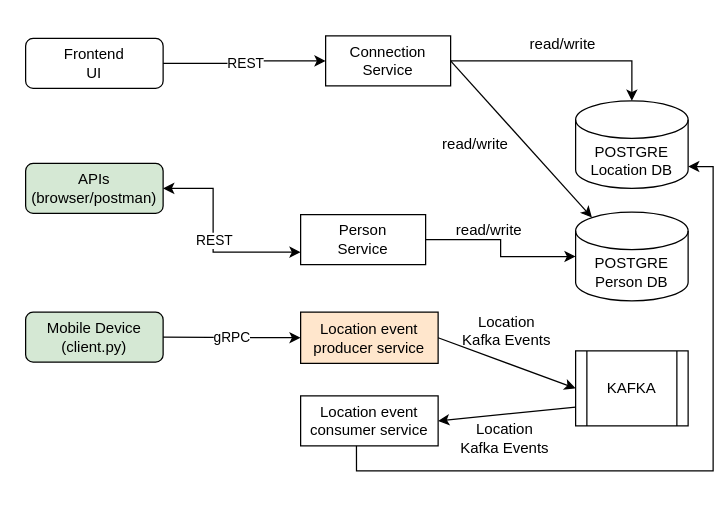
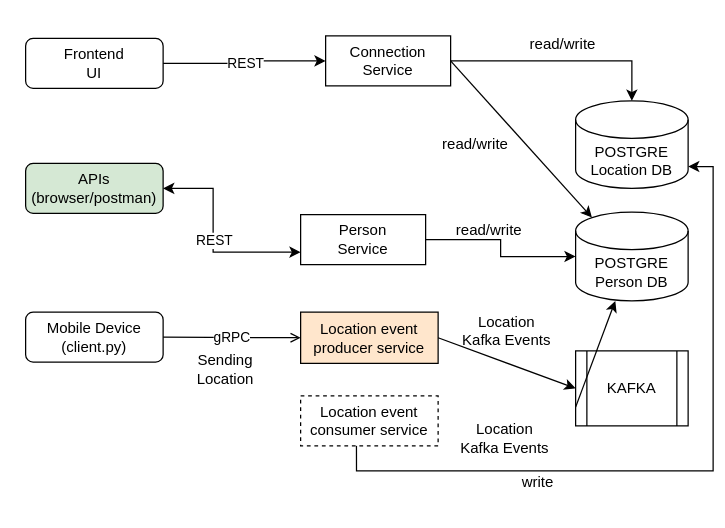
(94, 337) -> (94, 337)
(291, 337) -> (293, 337)
none -> (226, 369)
(511, 413) -> (601, 340)
(369, 421) -> (369, 421)
none -> (538, 482)
